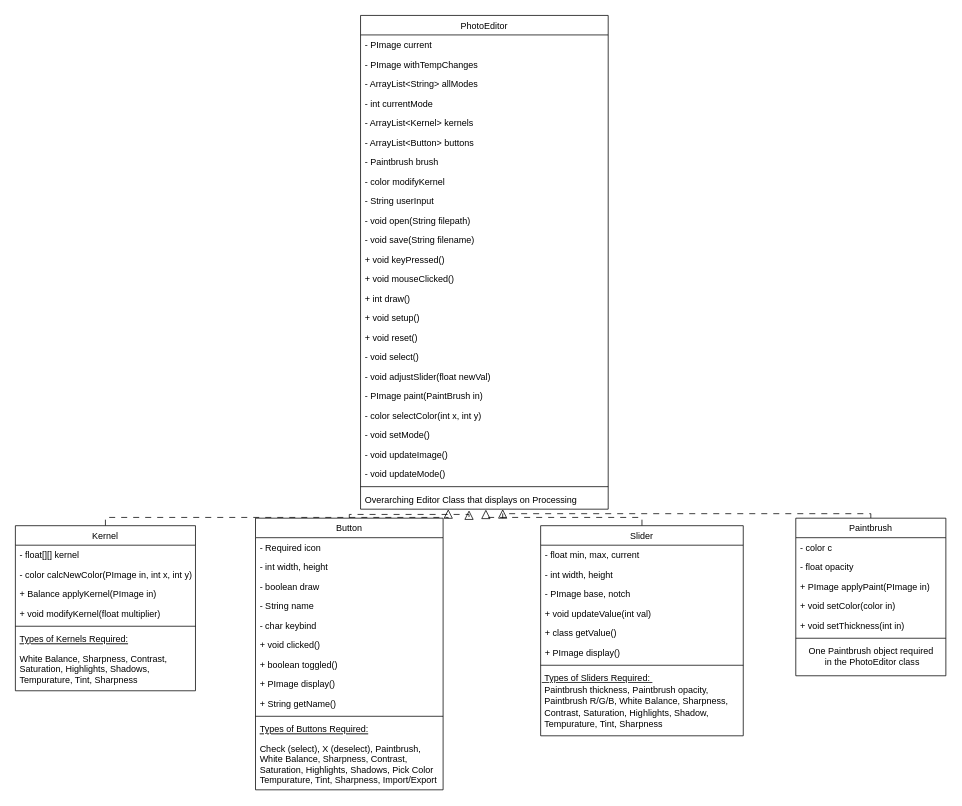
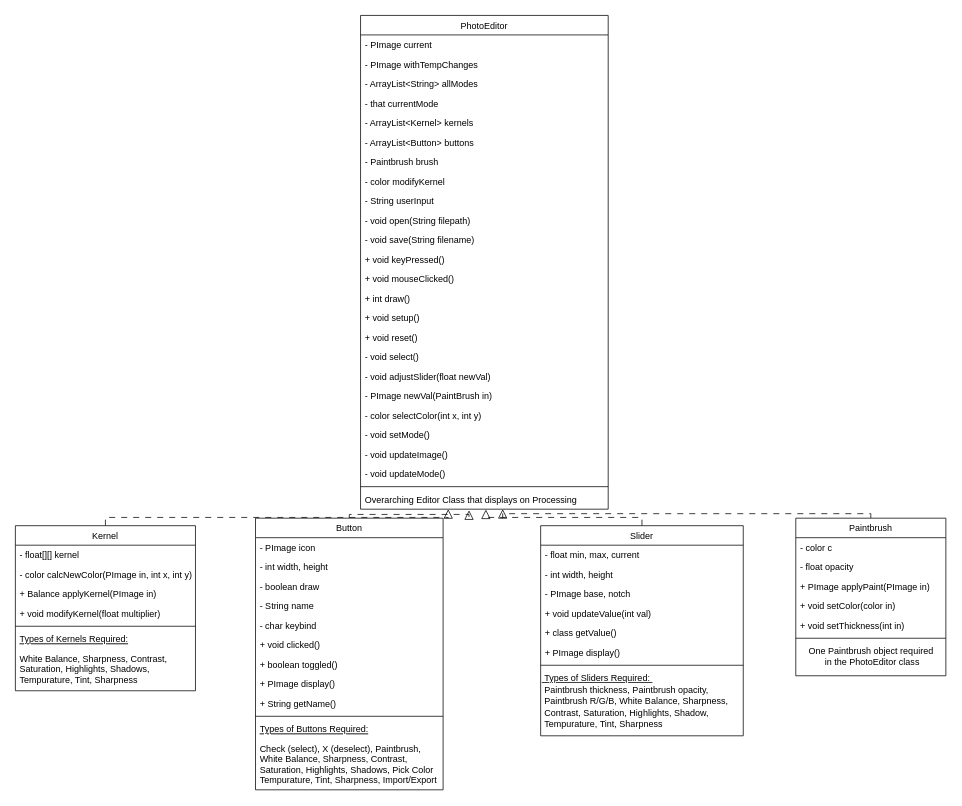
(404, 104) -> (408, 104)
(431, 396) -> (433, 396)
(293, 548) -> (289, 548)
